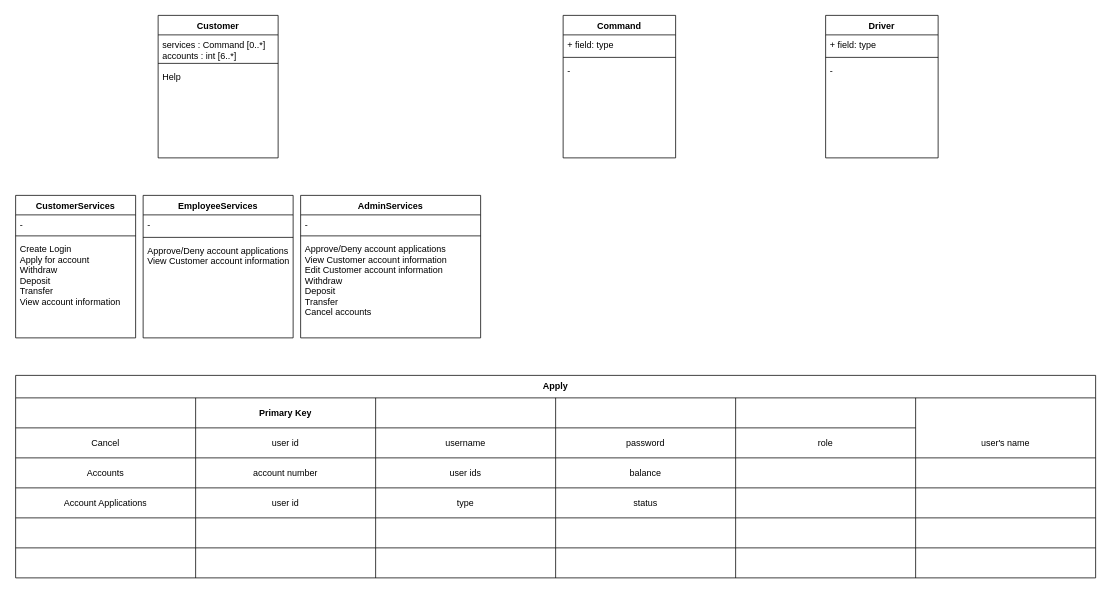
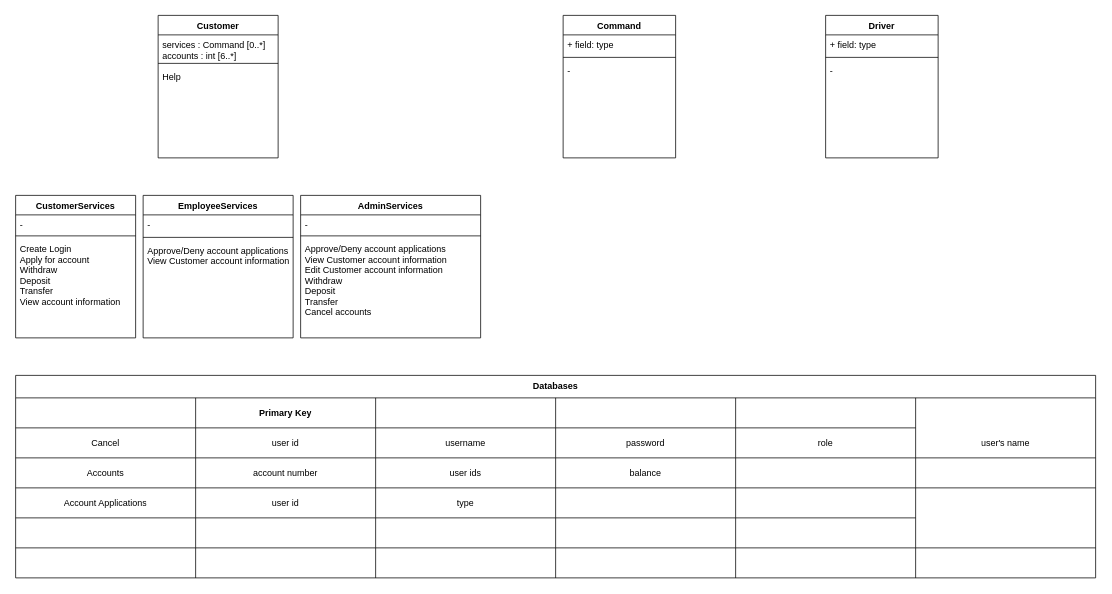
(555, 387) -> (555, 387)
(645, 503) -> none
